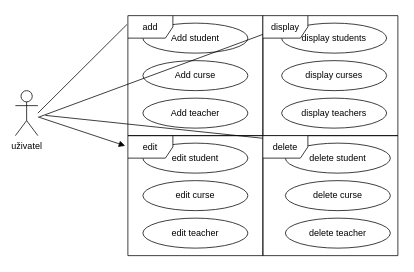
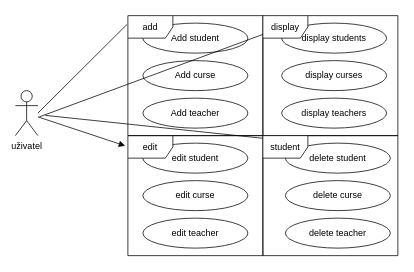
(285, 147) -> (285, 147)
